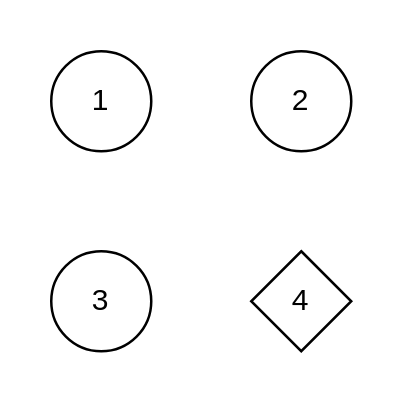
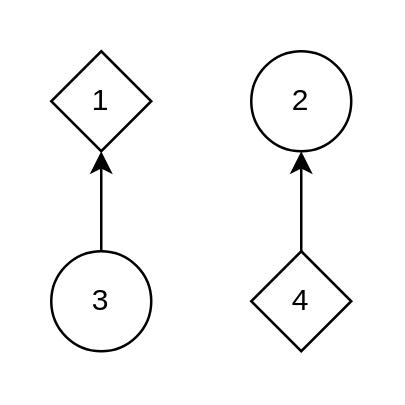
(101, 101) -> (101, 101)
none -> (101, 209)
none -> (301, 209)
